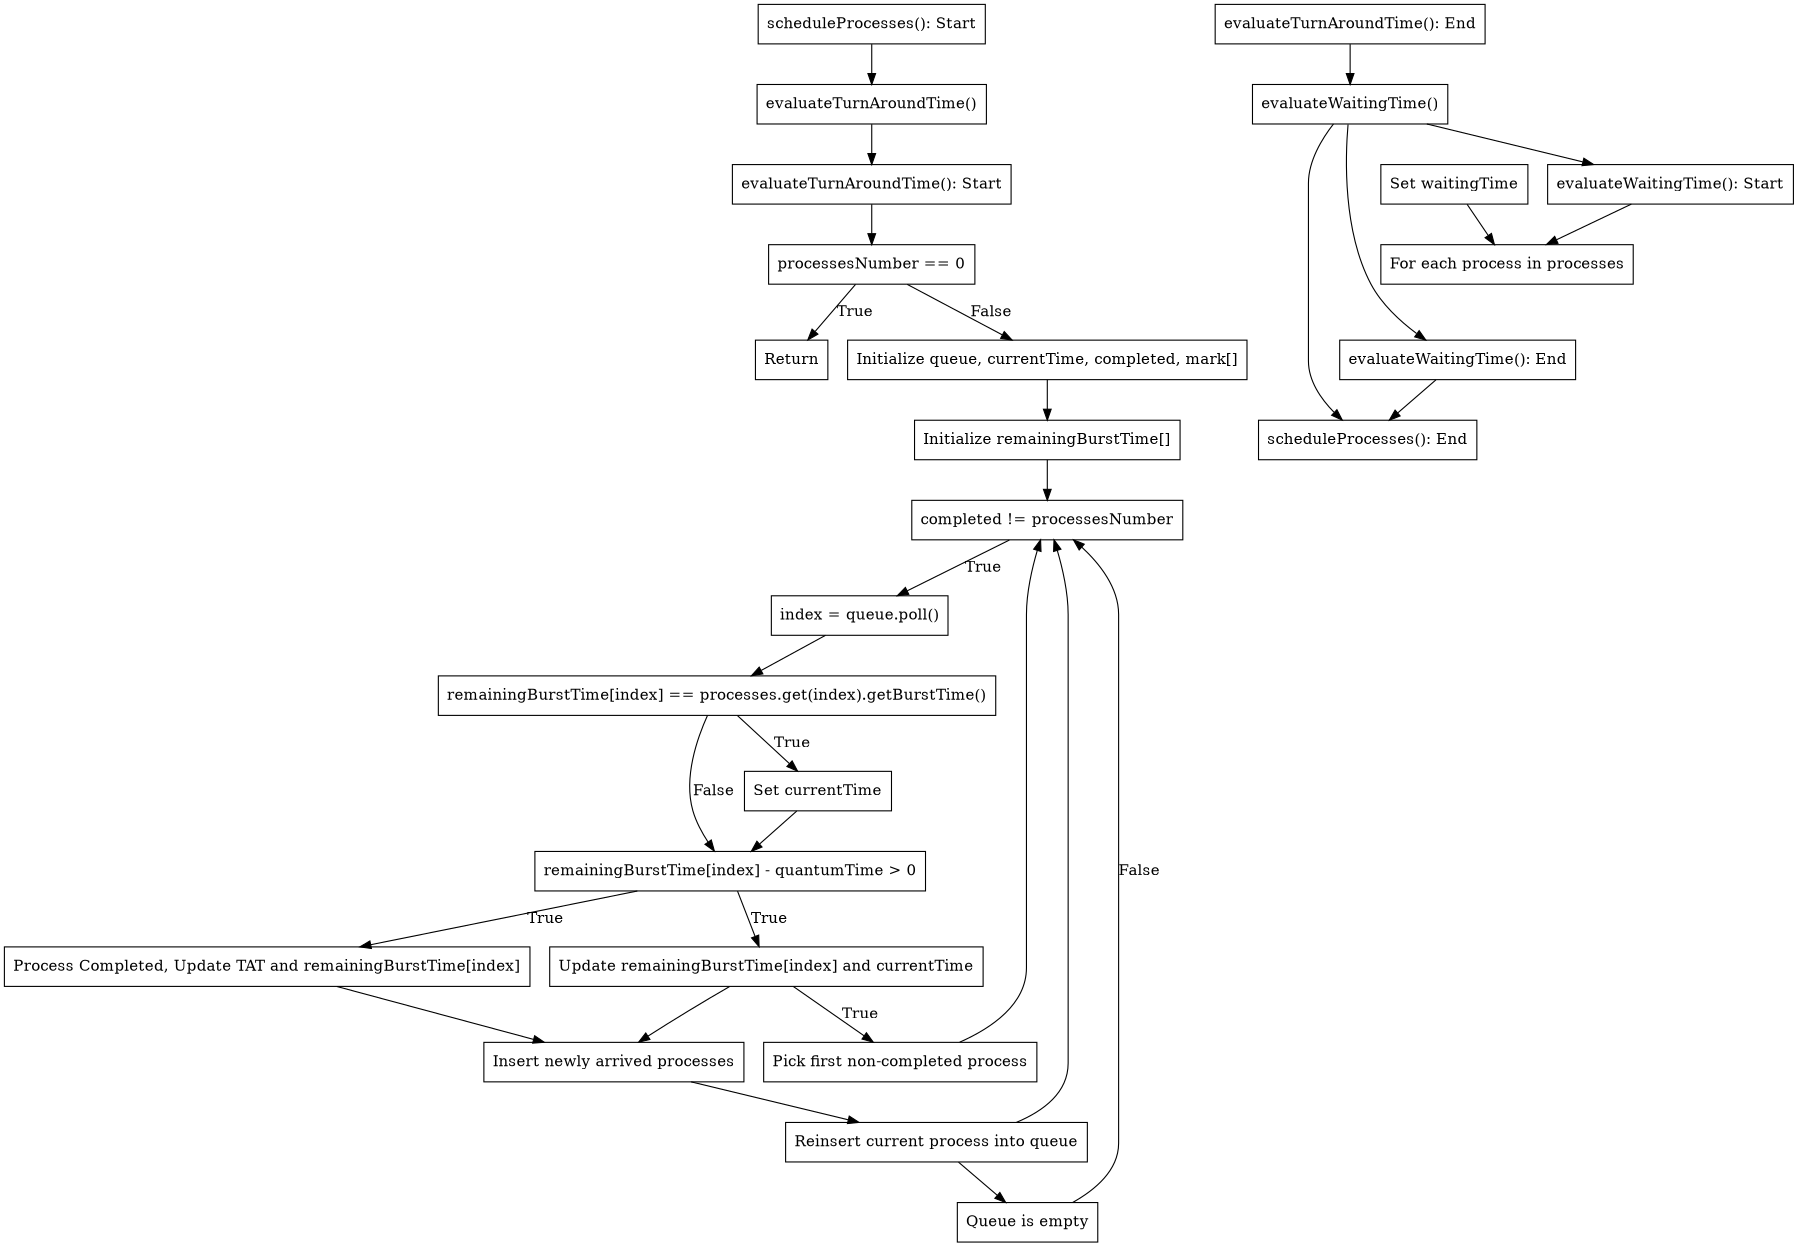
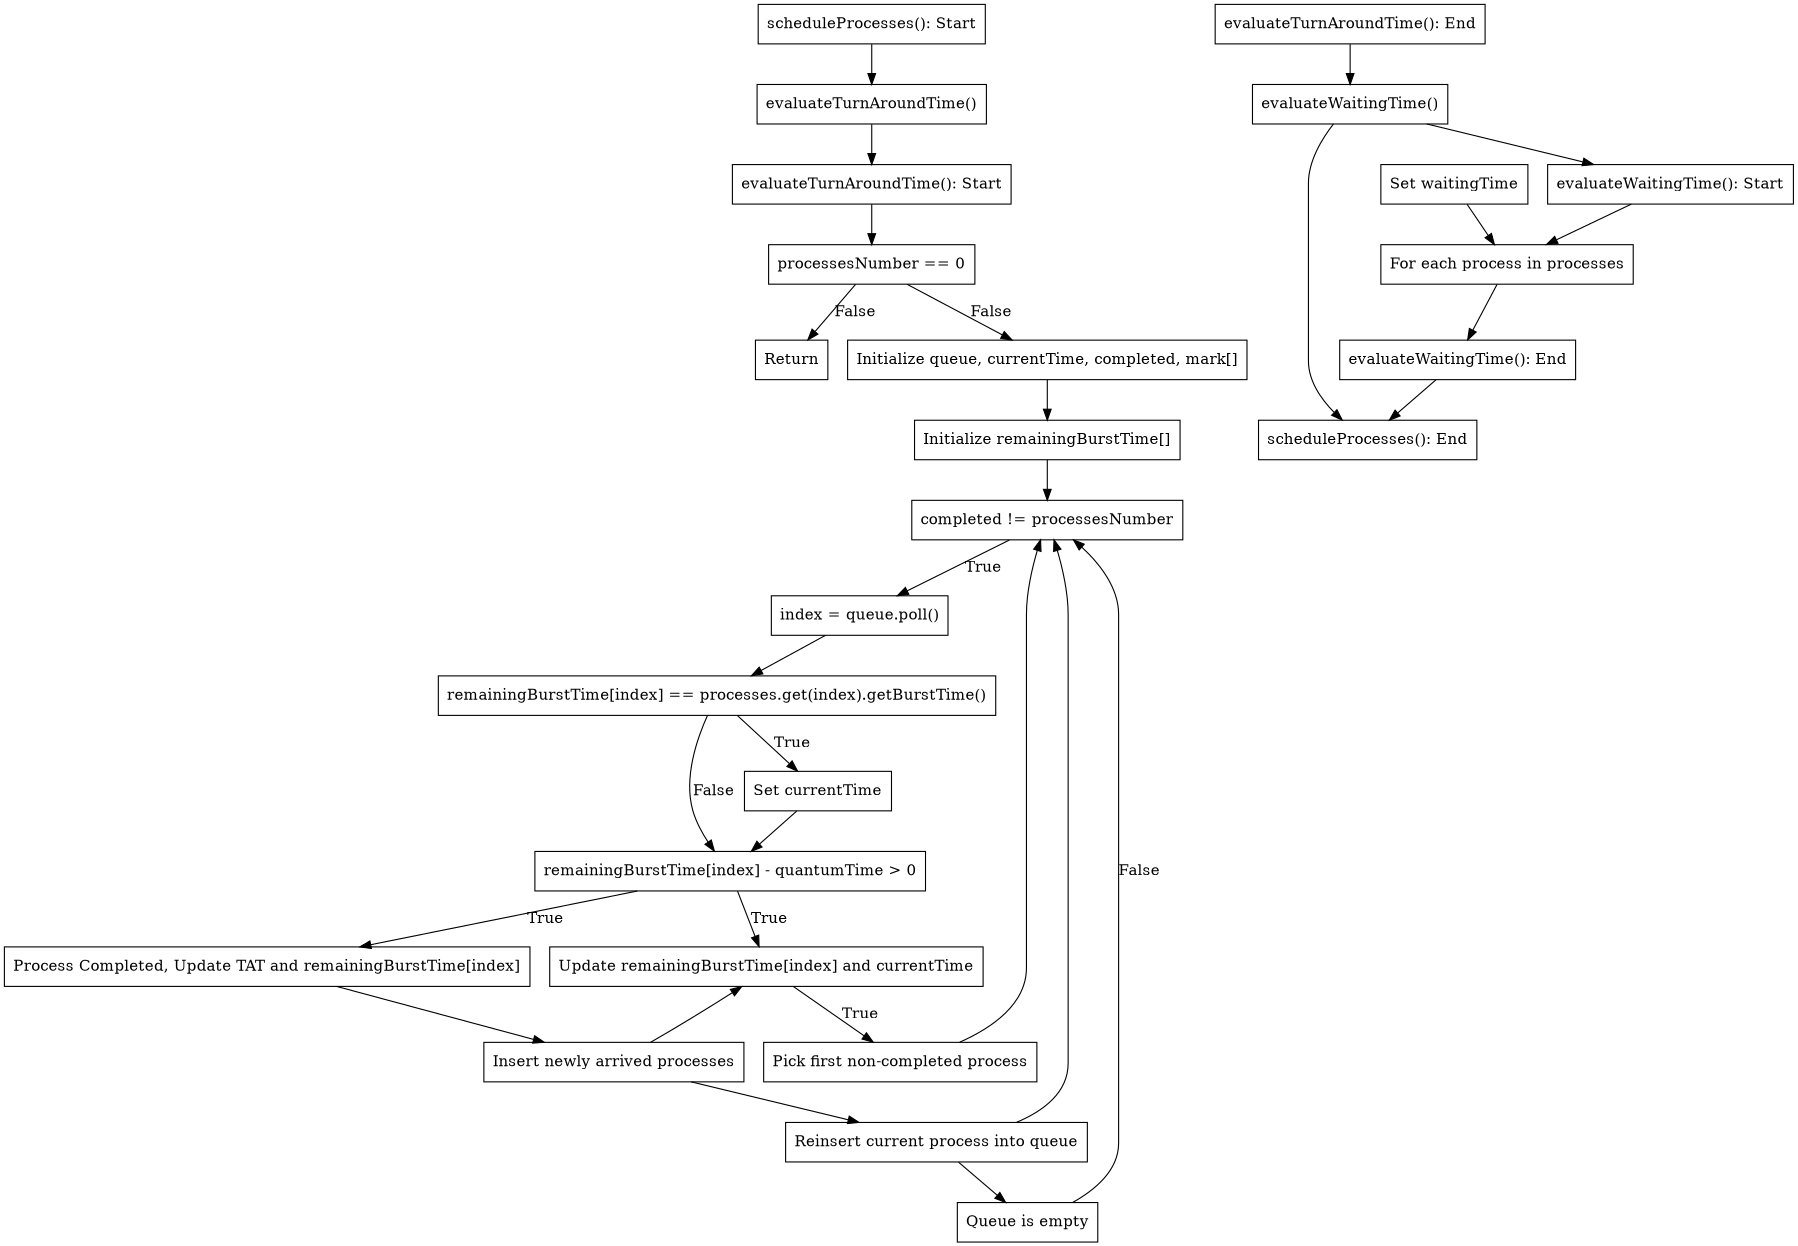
(1355, 239) -> (1485, 307)
(855, 312) -> (855, 312)
(689, 1011) -> (692, 1018)
